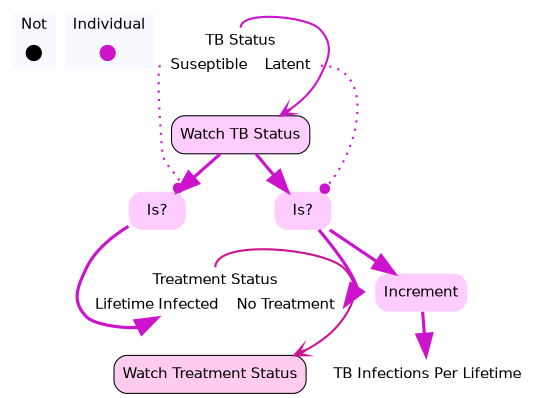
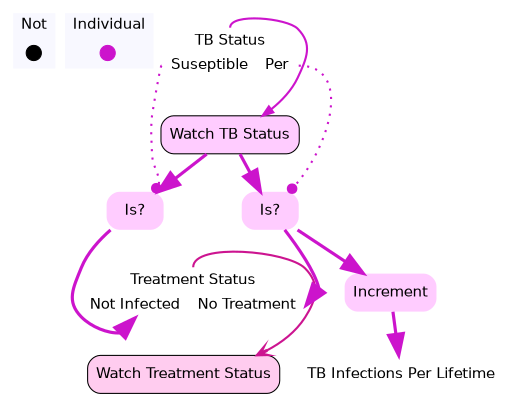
(323, 34) -> (304, 38)
(288, 65) -> (277, 65)
(157, 304) -> (135, 304)
